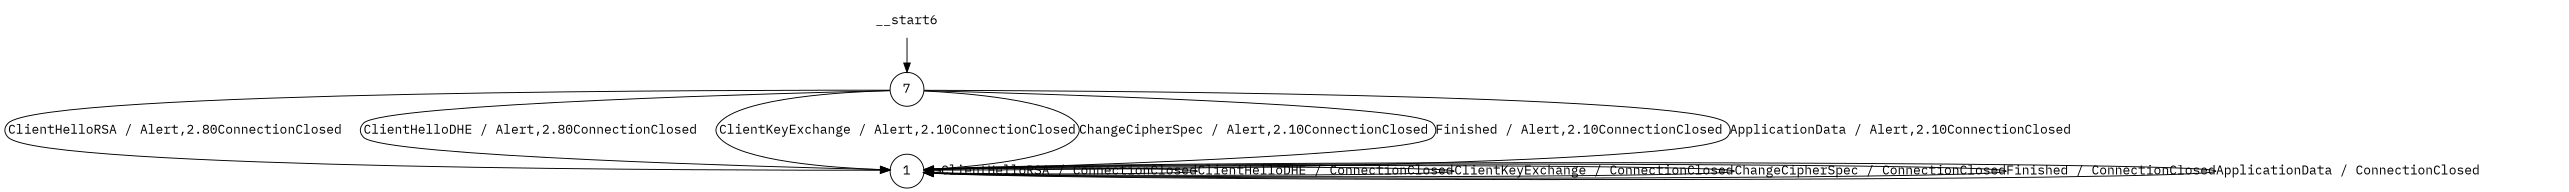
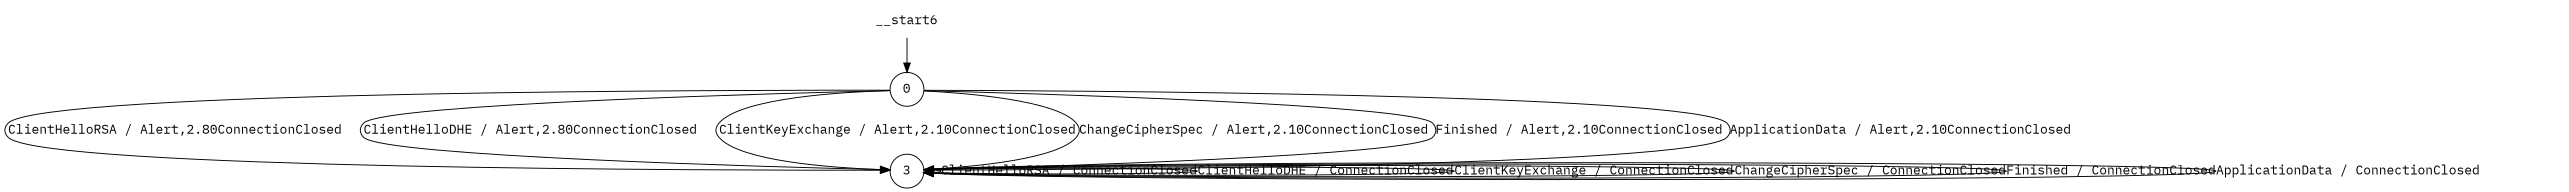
(907, 89) -> (907, 89)
(907, 171) -> (907, 171)
